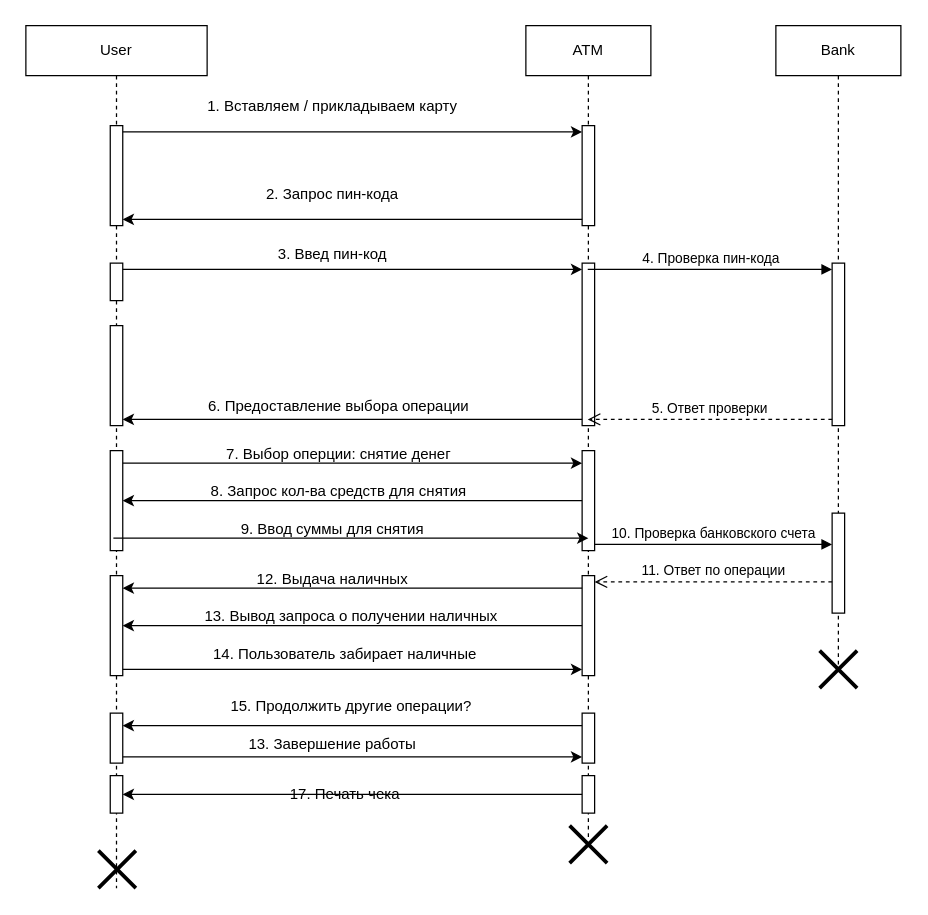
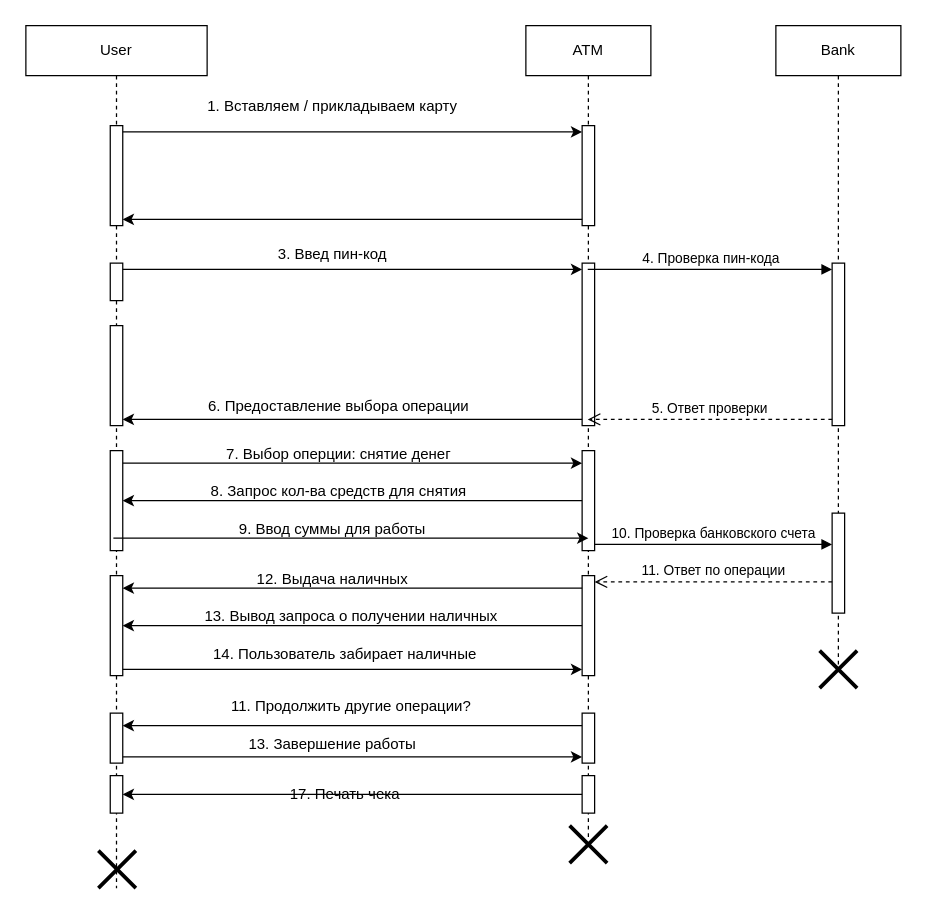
(332, 194) -> none
(333, 529) -> (333, 529)
(351, 707) -> (351, 707)
